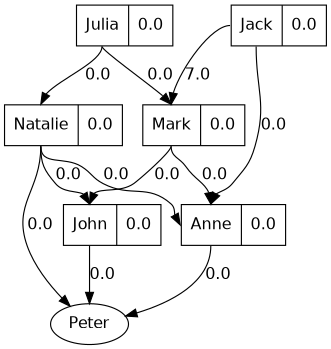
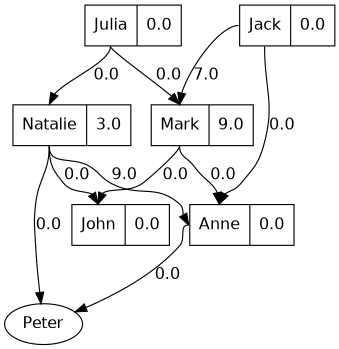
(100, 125) -> (109, 125)
(223, 125) -> (231, 125)
(116, 175) -> (125, 175)
(90, 269) -> none
